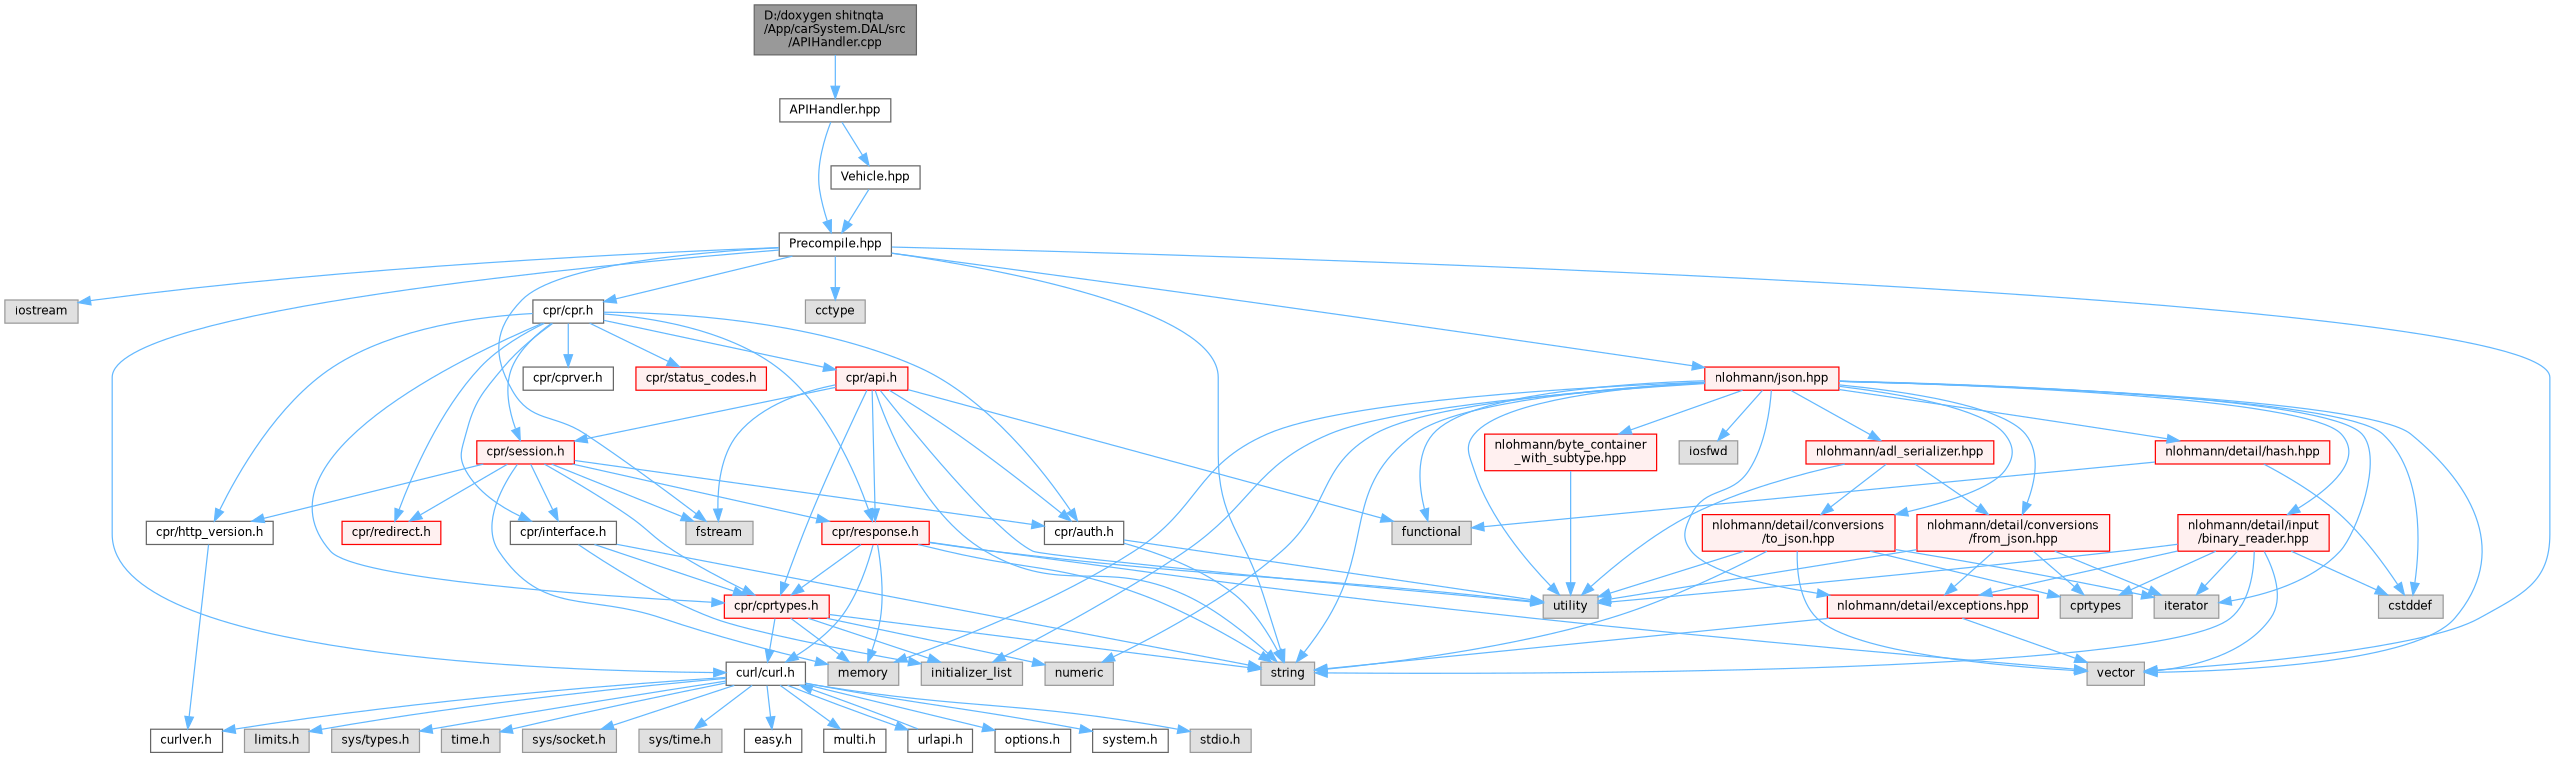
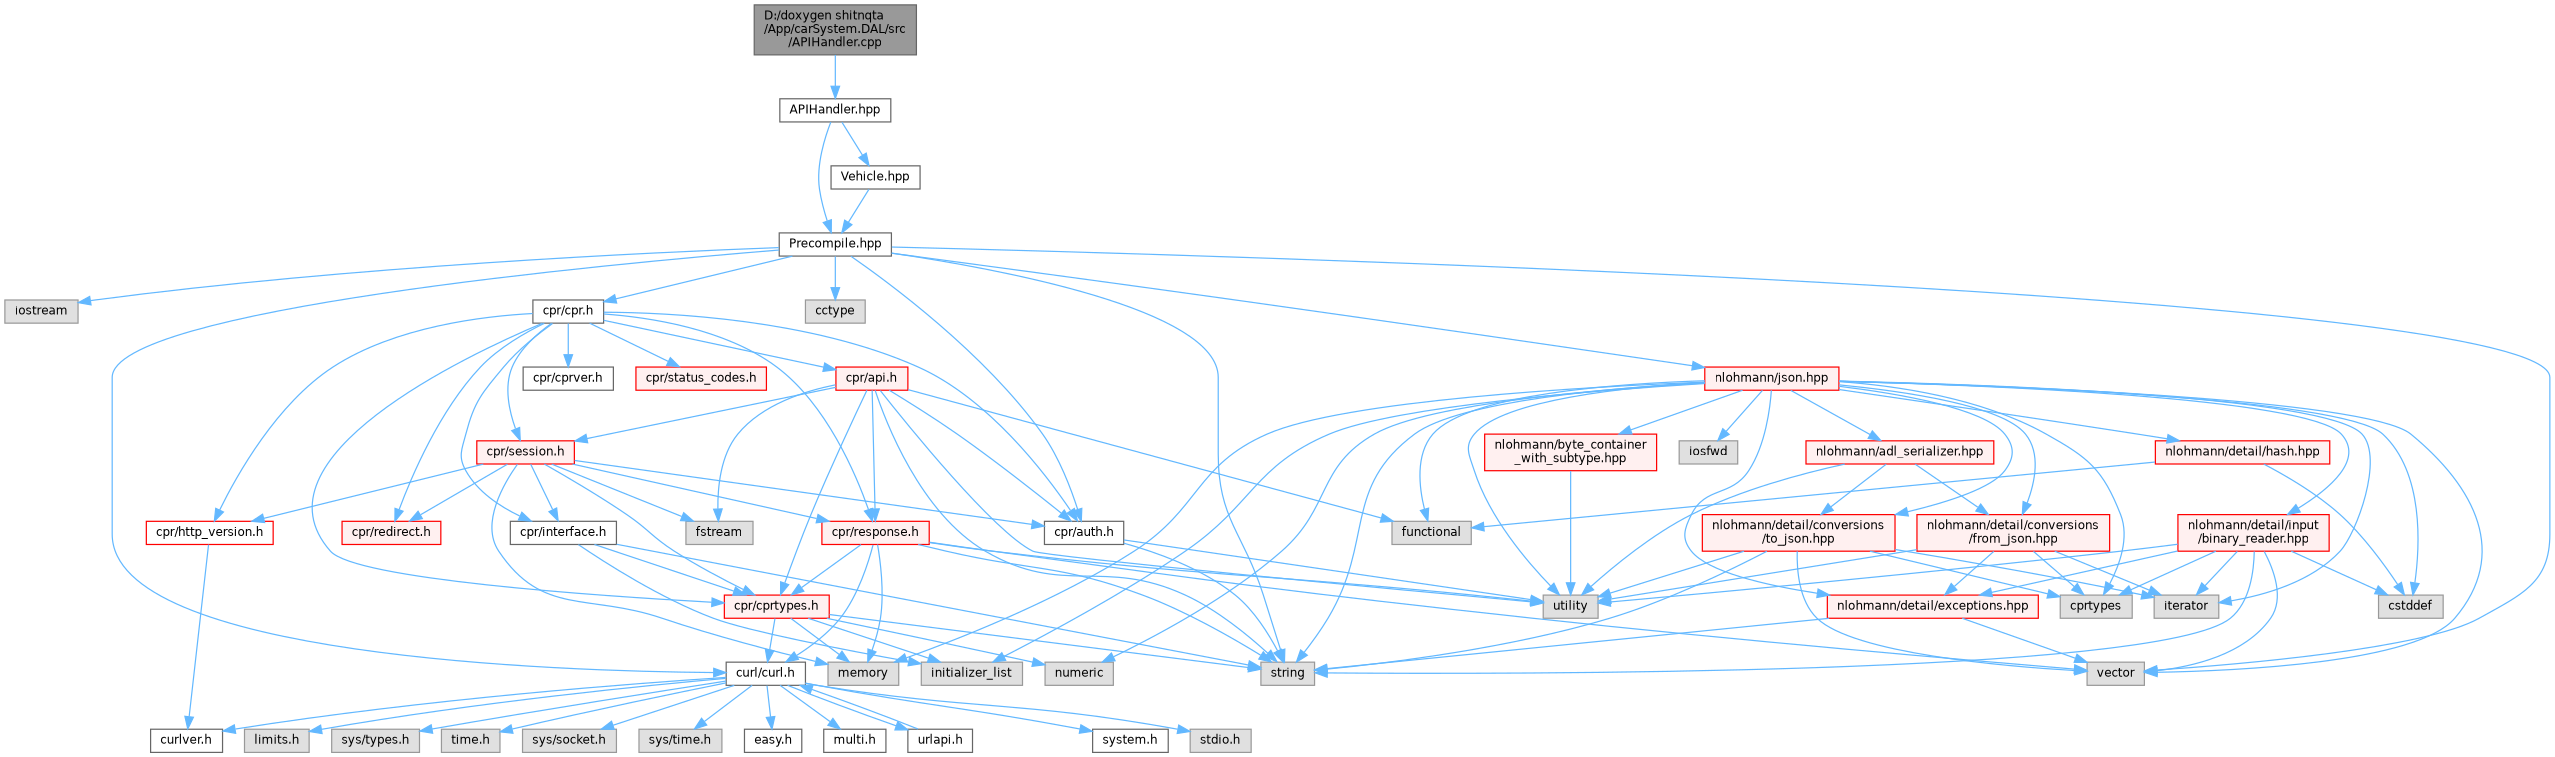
(505, 323) -> (984, 366)
none -> (2033, 427)
(210, 533) -> (210, 533)
(1033, 741) -> none
